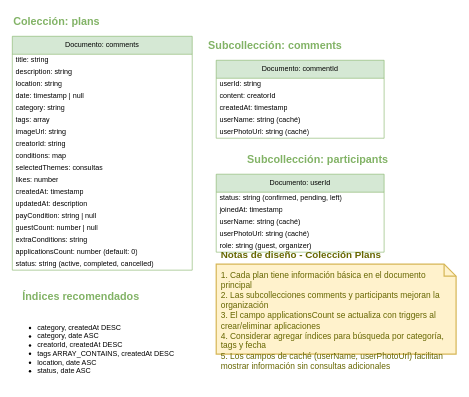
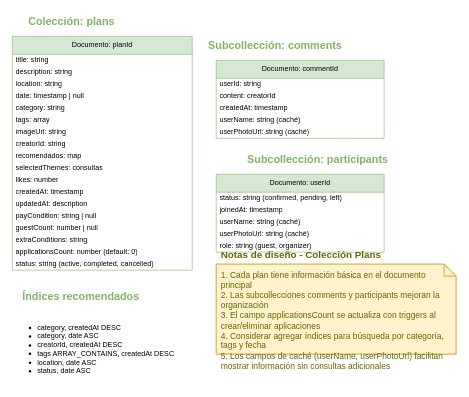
(87, 21) -> (102, 21)
(102, 45) -> (102, 45)
(42, 156) -> (48, 156)
